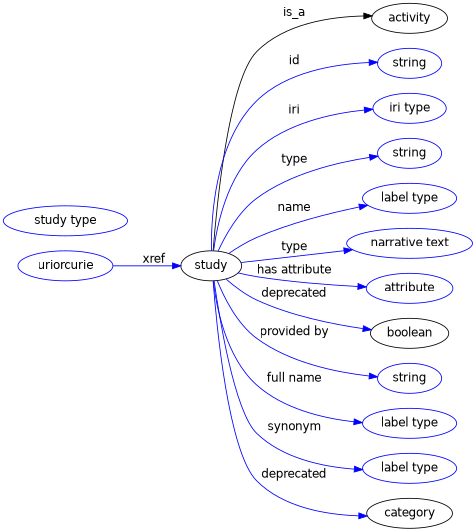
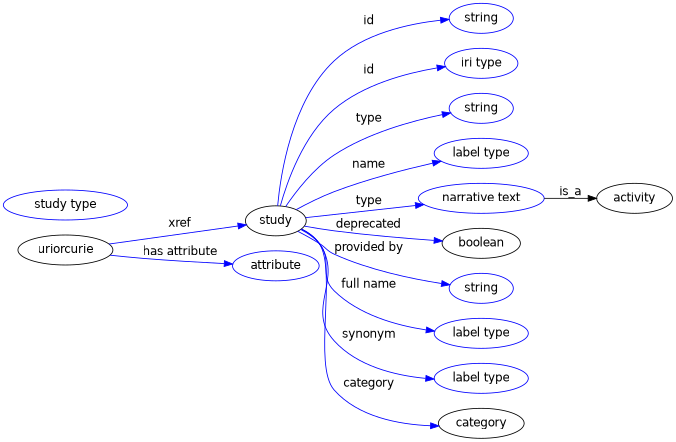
(238, 92) -> (566, 198)
(294, 110) -> (369, 70)
(65, 266) -> (65, 250)
(298, 282) -> (167, 260)
(294, 475) -> (369, 384)
